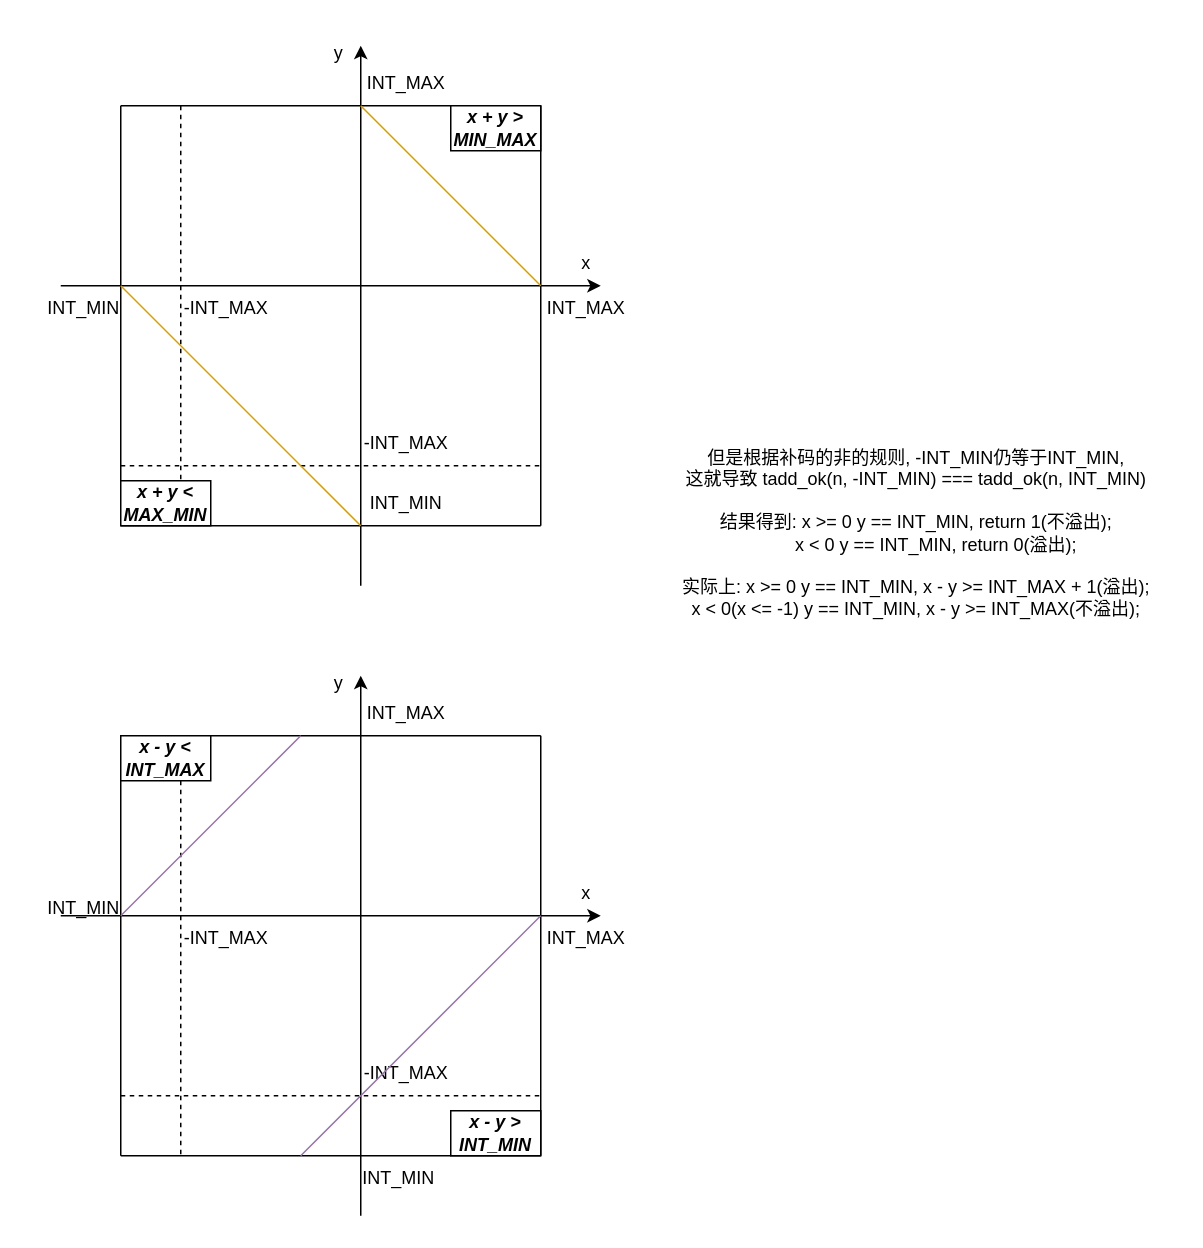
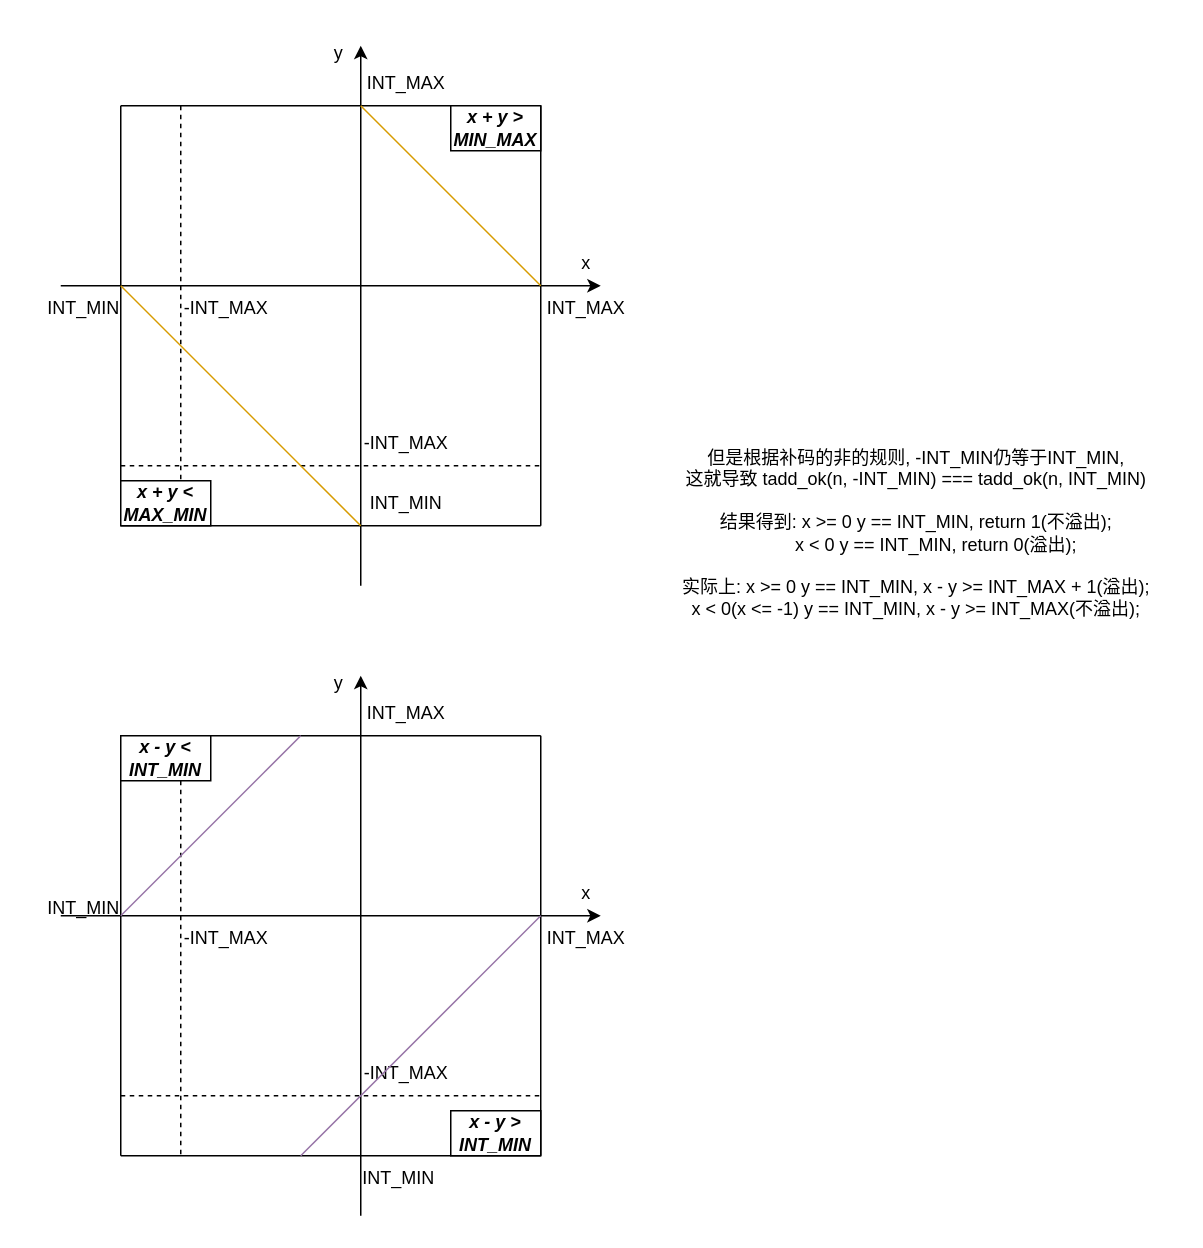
(166, 758) -> (166, 758)
